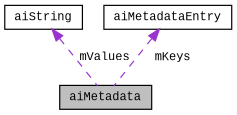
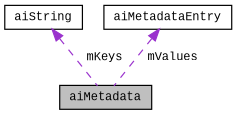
(102, 57) -> (102, 57)
(170, 57) -> (170, 57)
